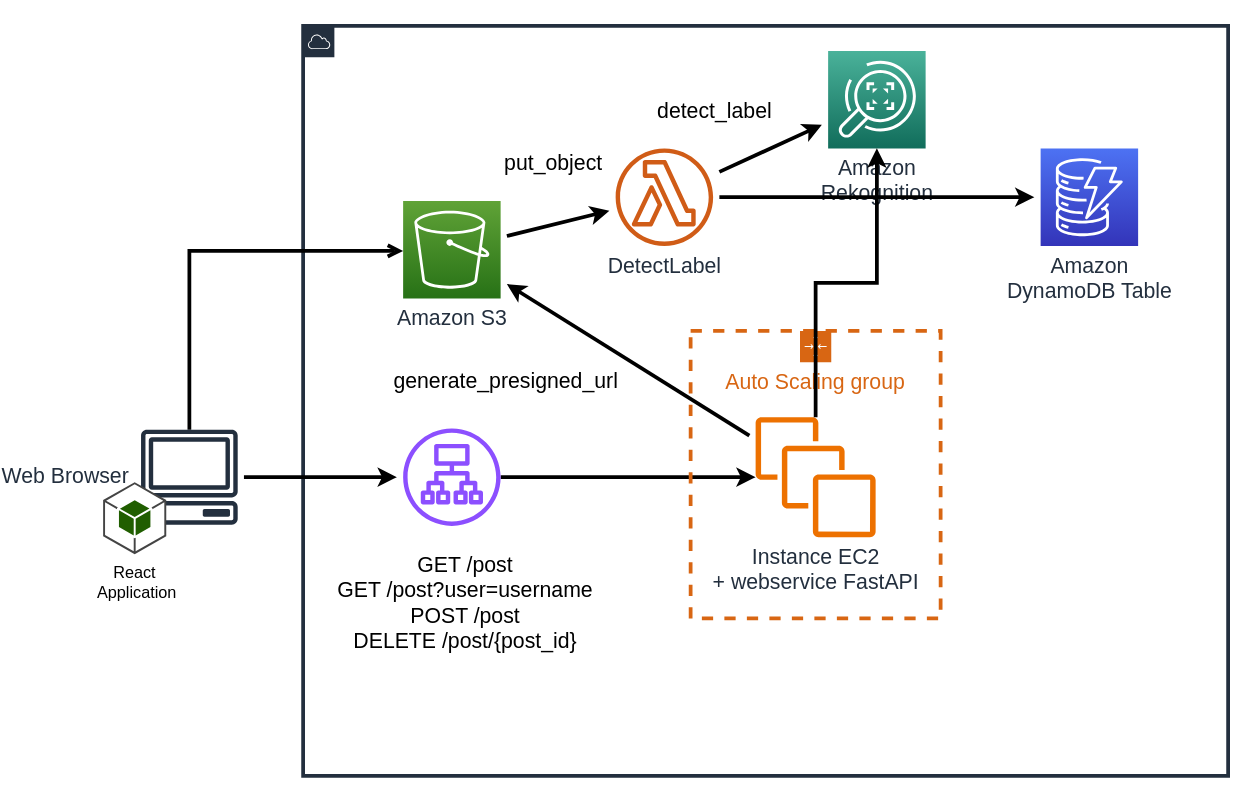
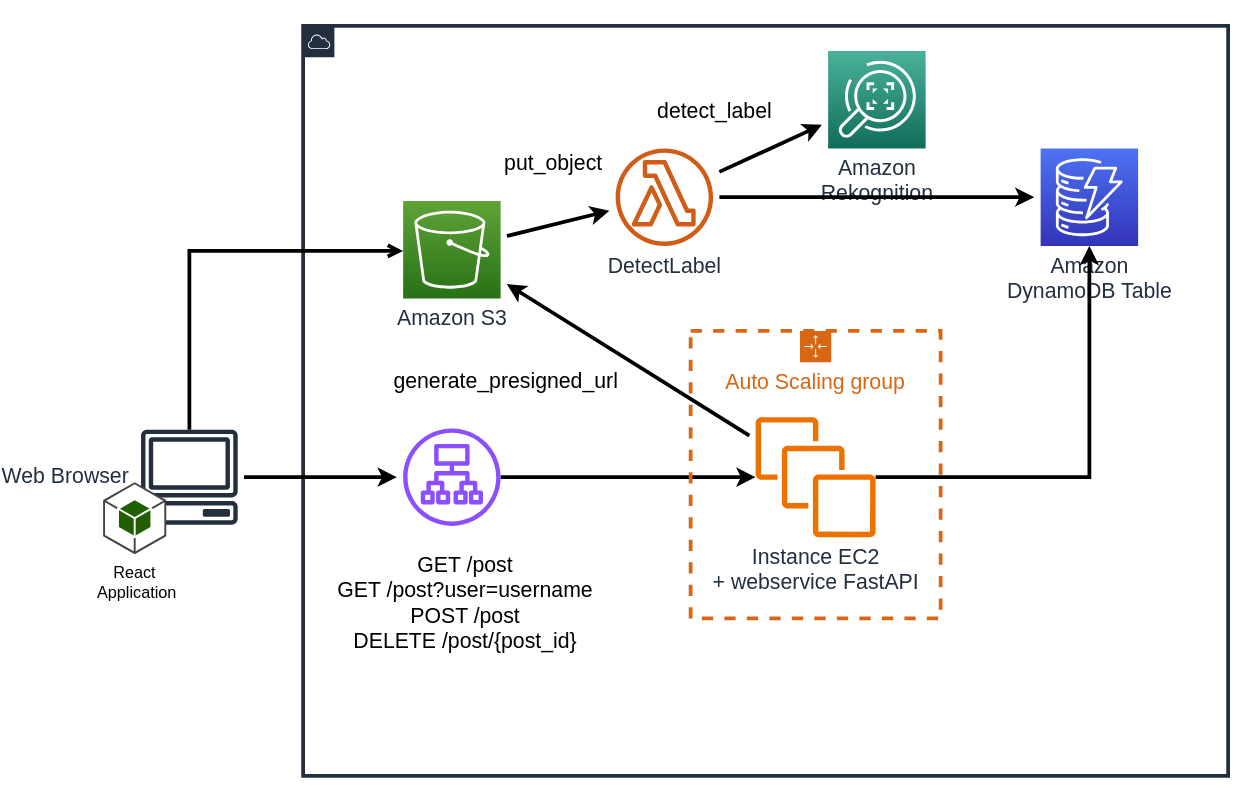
(840, 283) -> (1089, 475)
